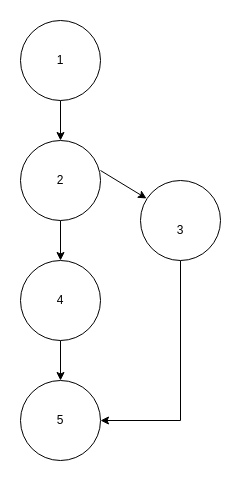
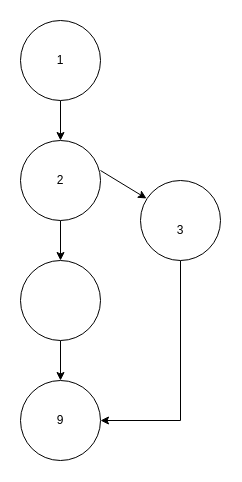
(61, 301) -> none
(61, 421) -> (61, 421)
